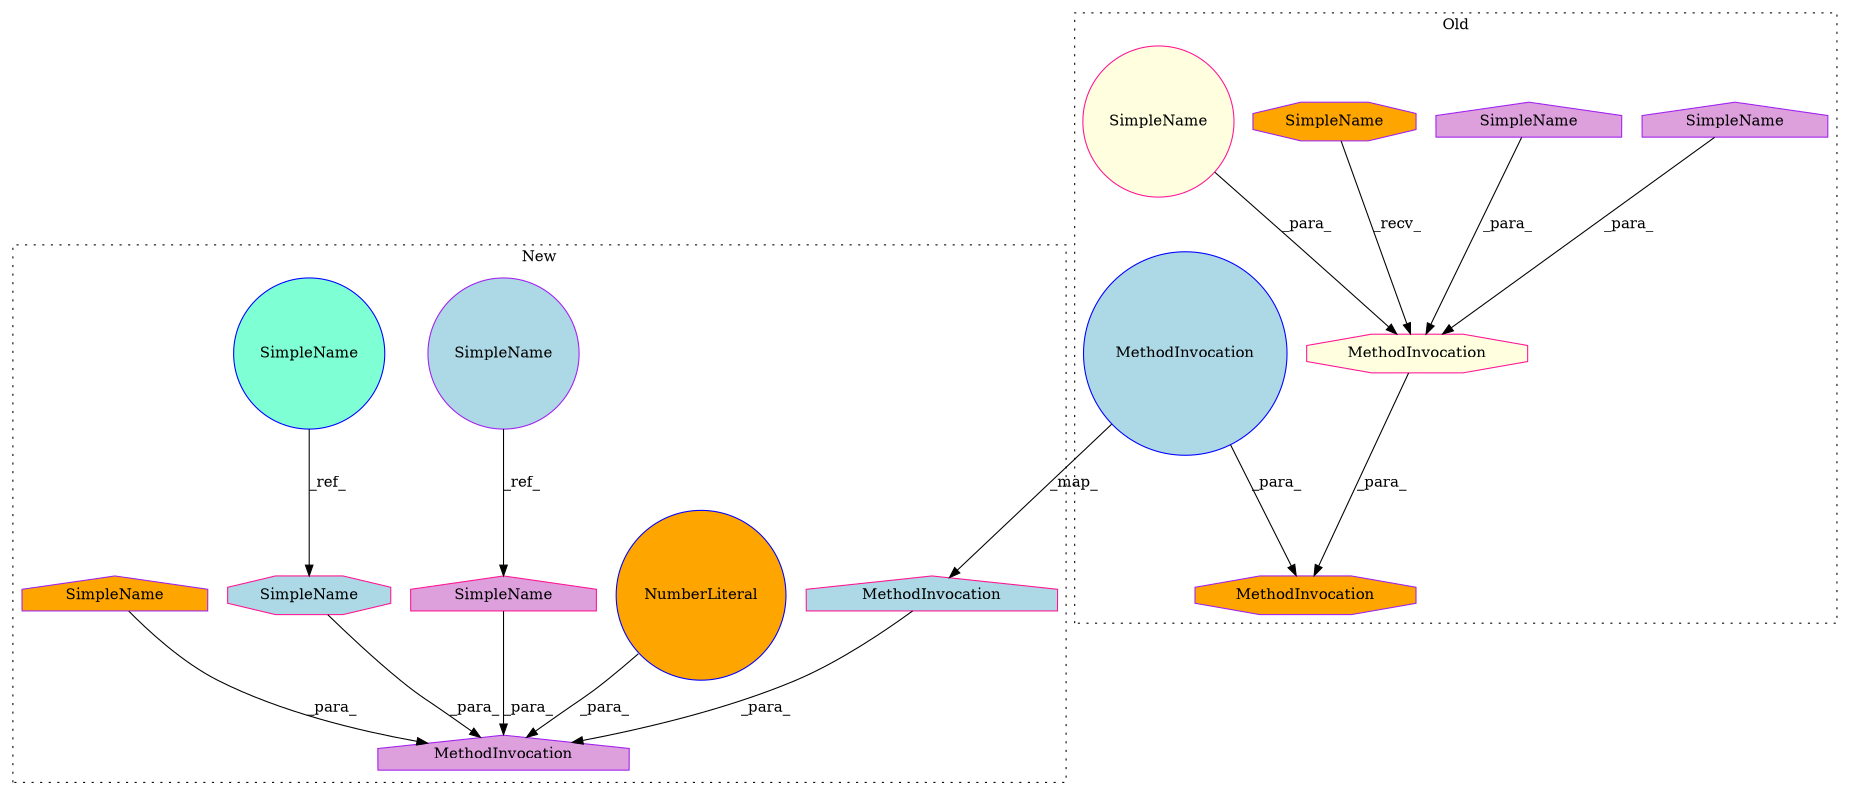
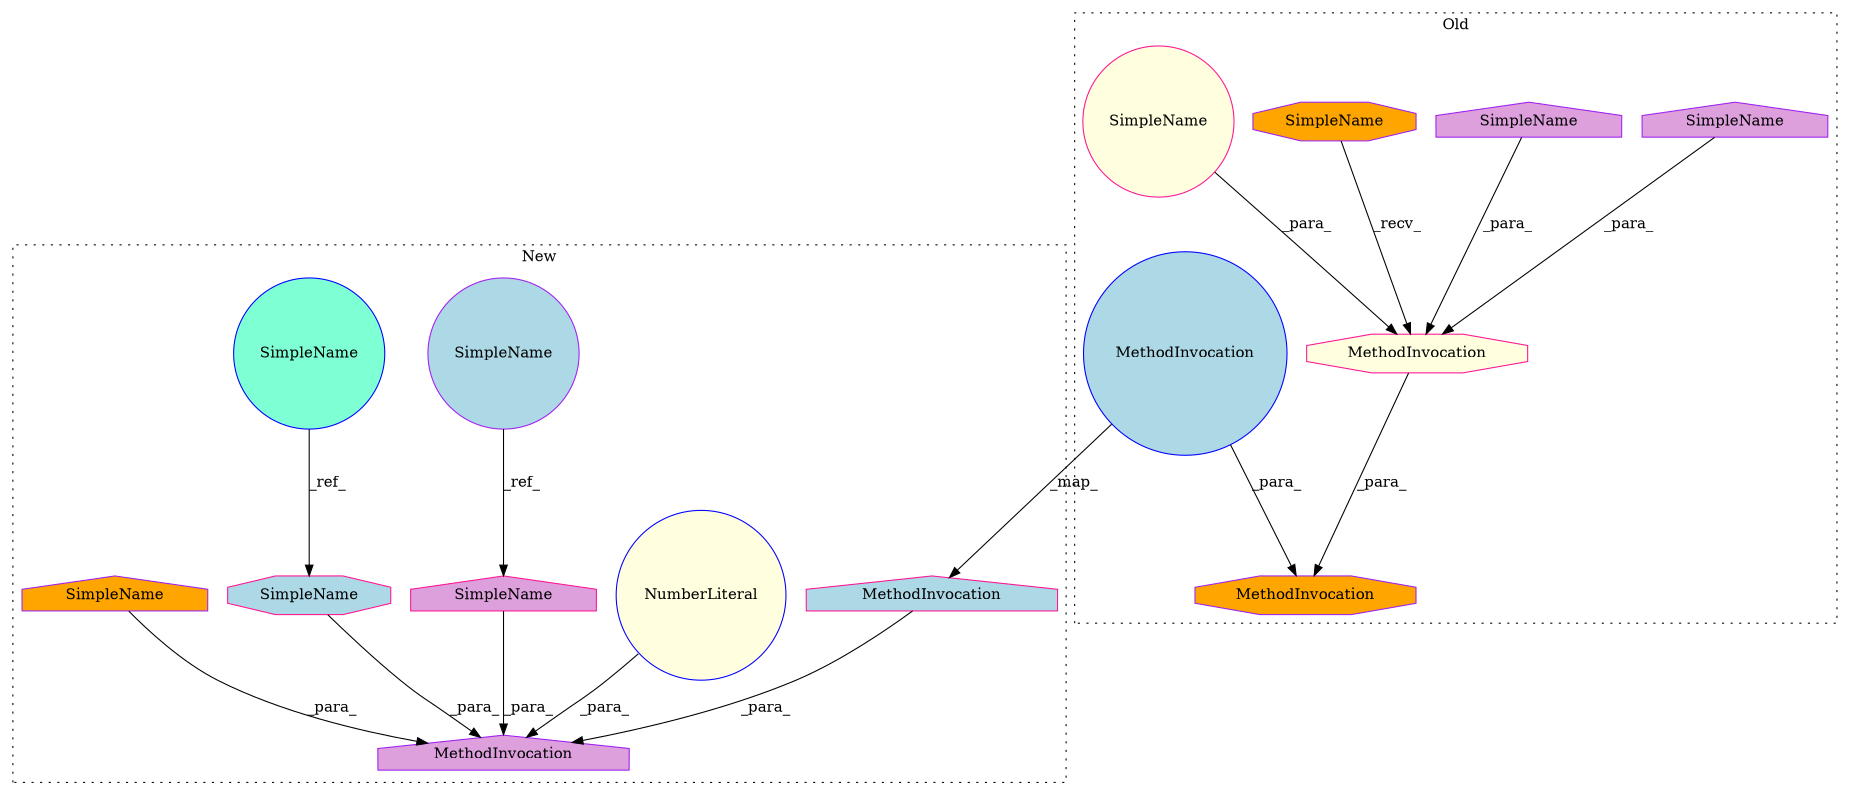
(701, 595) -> (701, 595)
